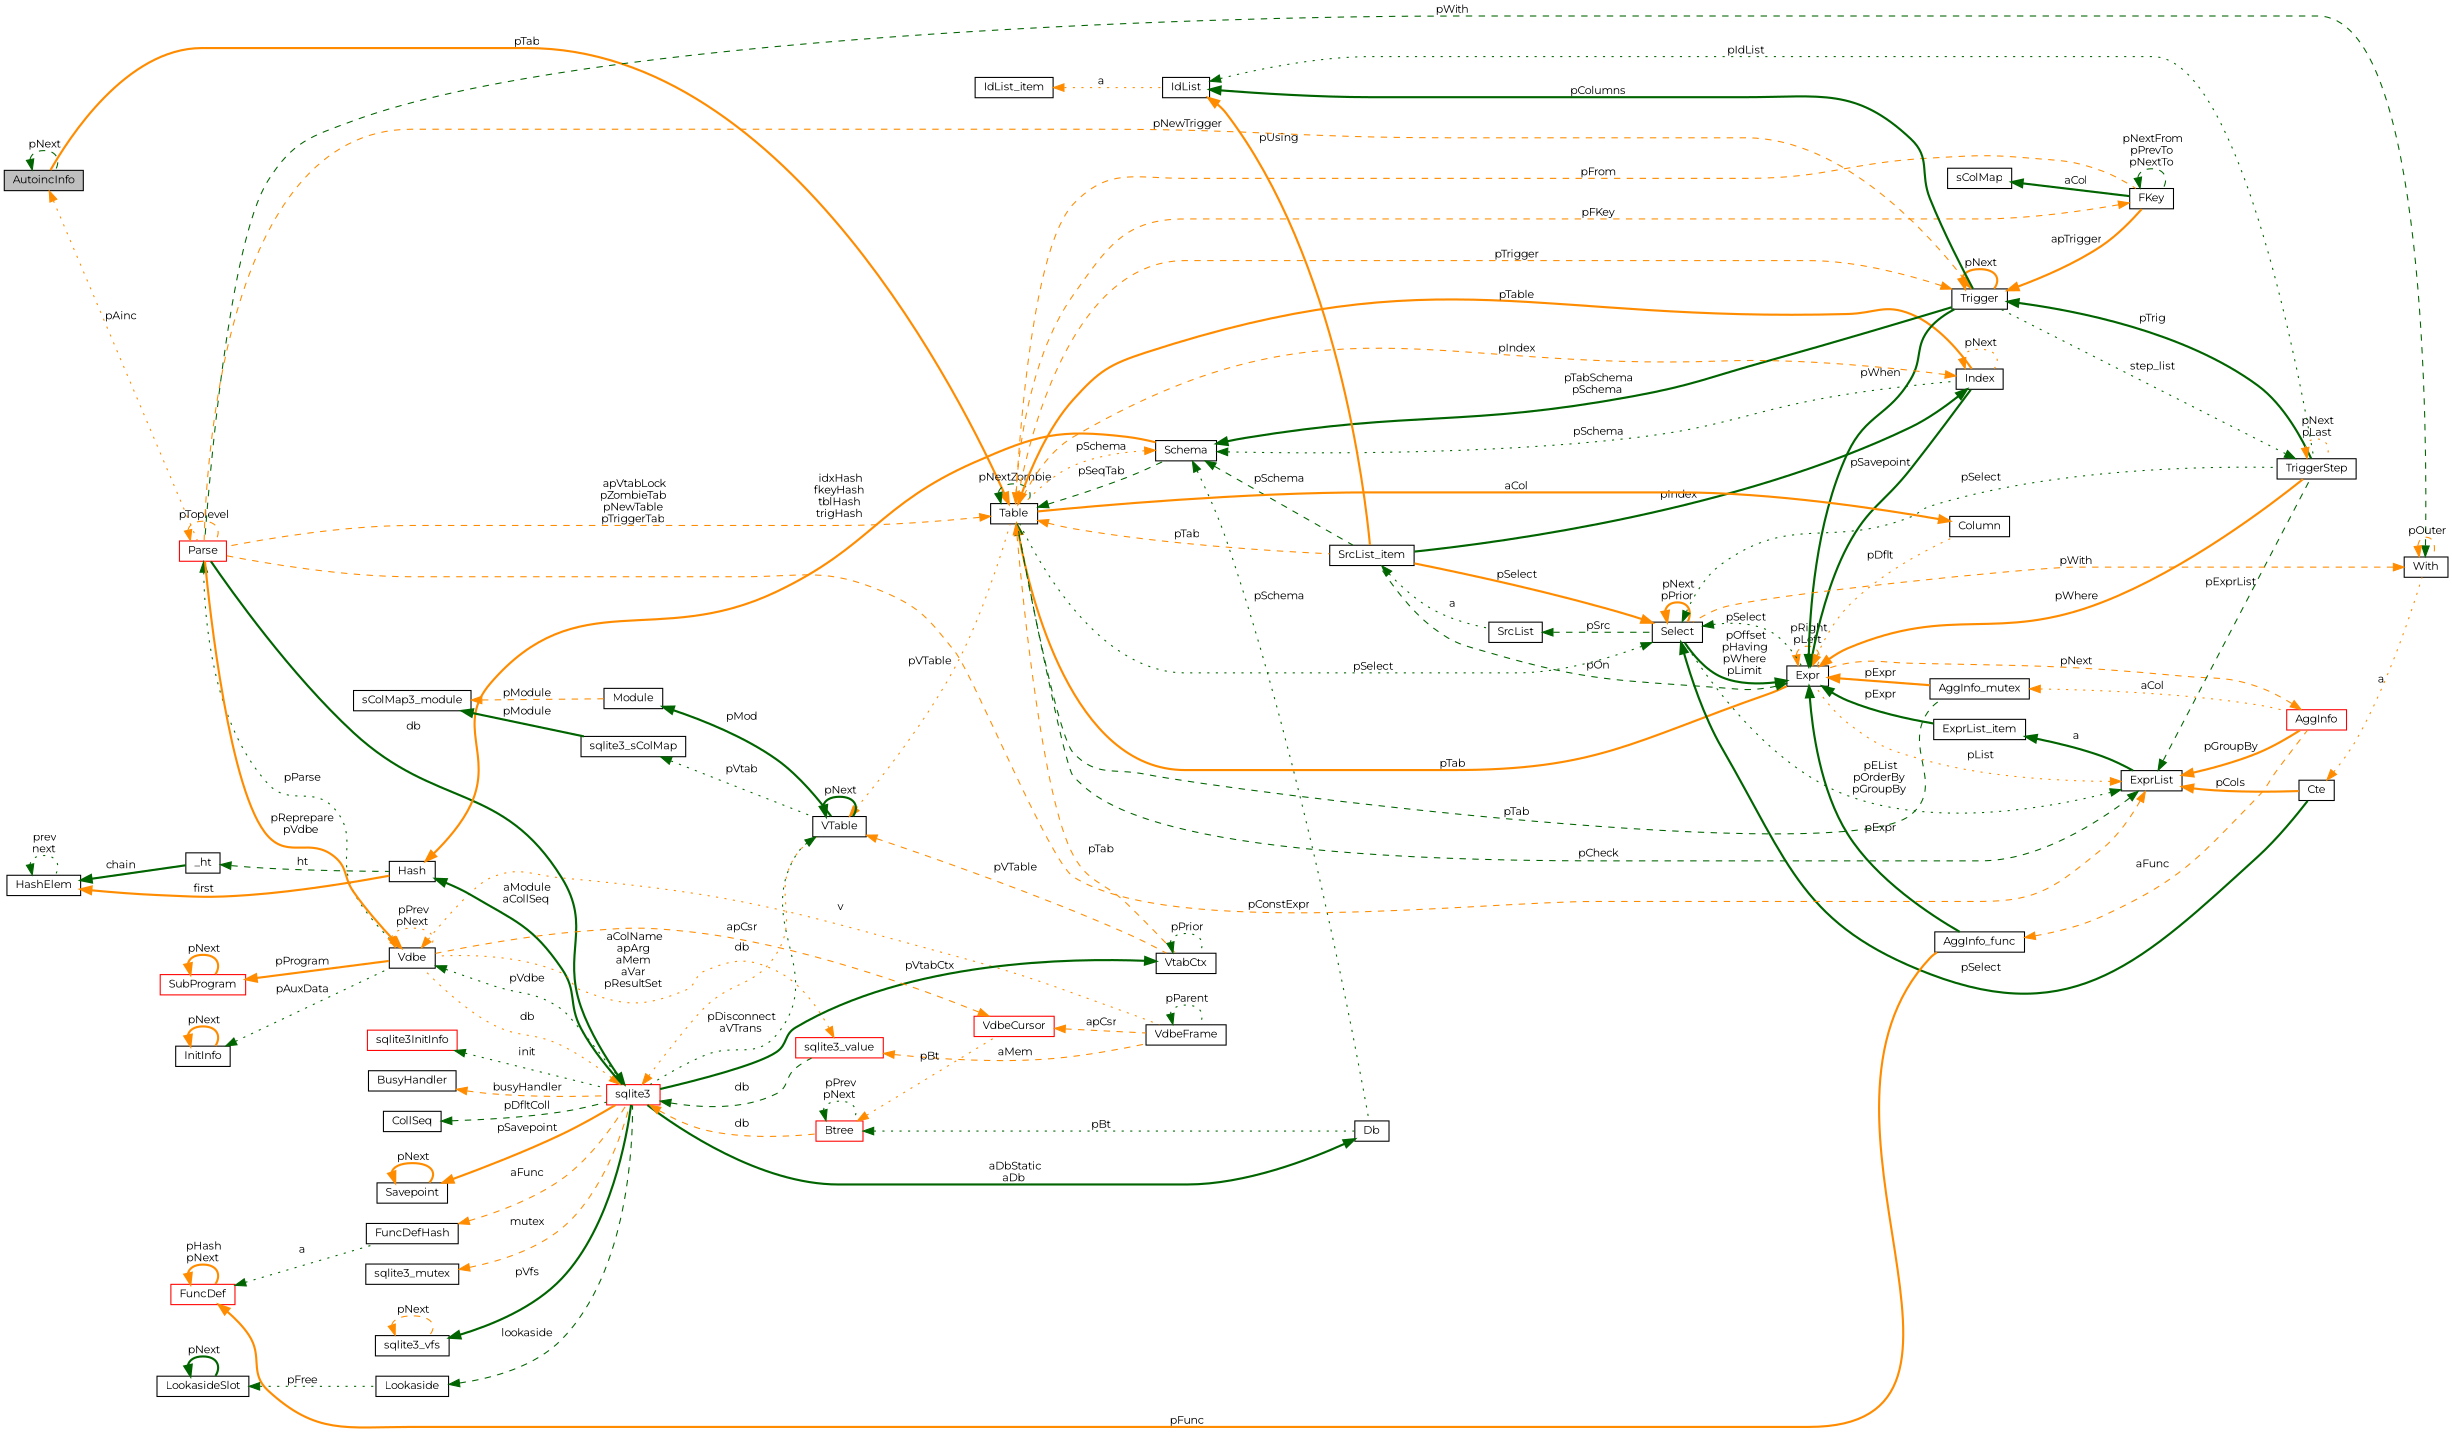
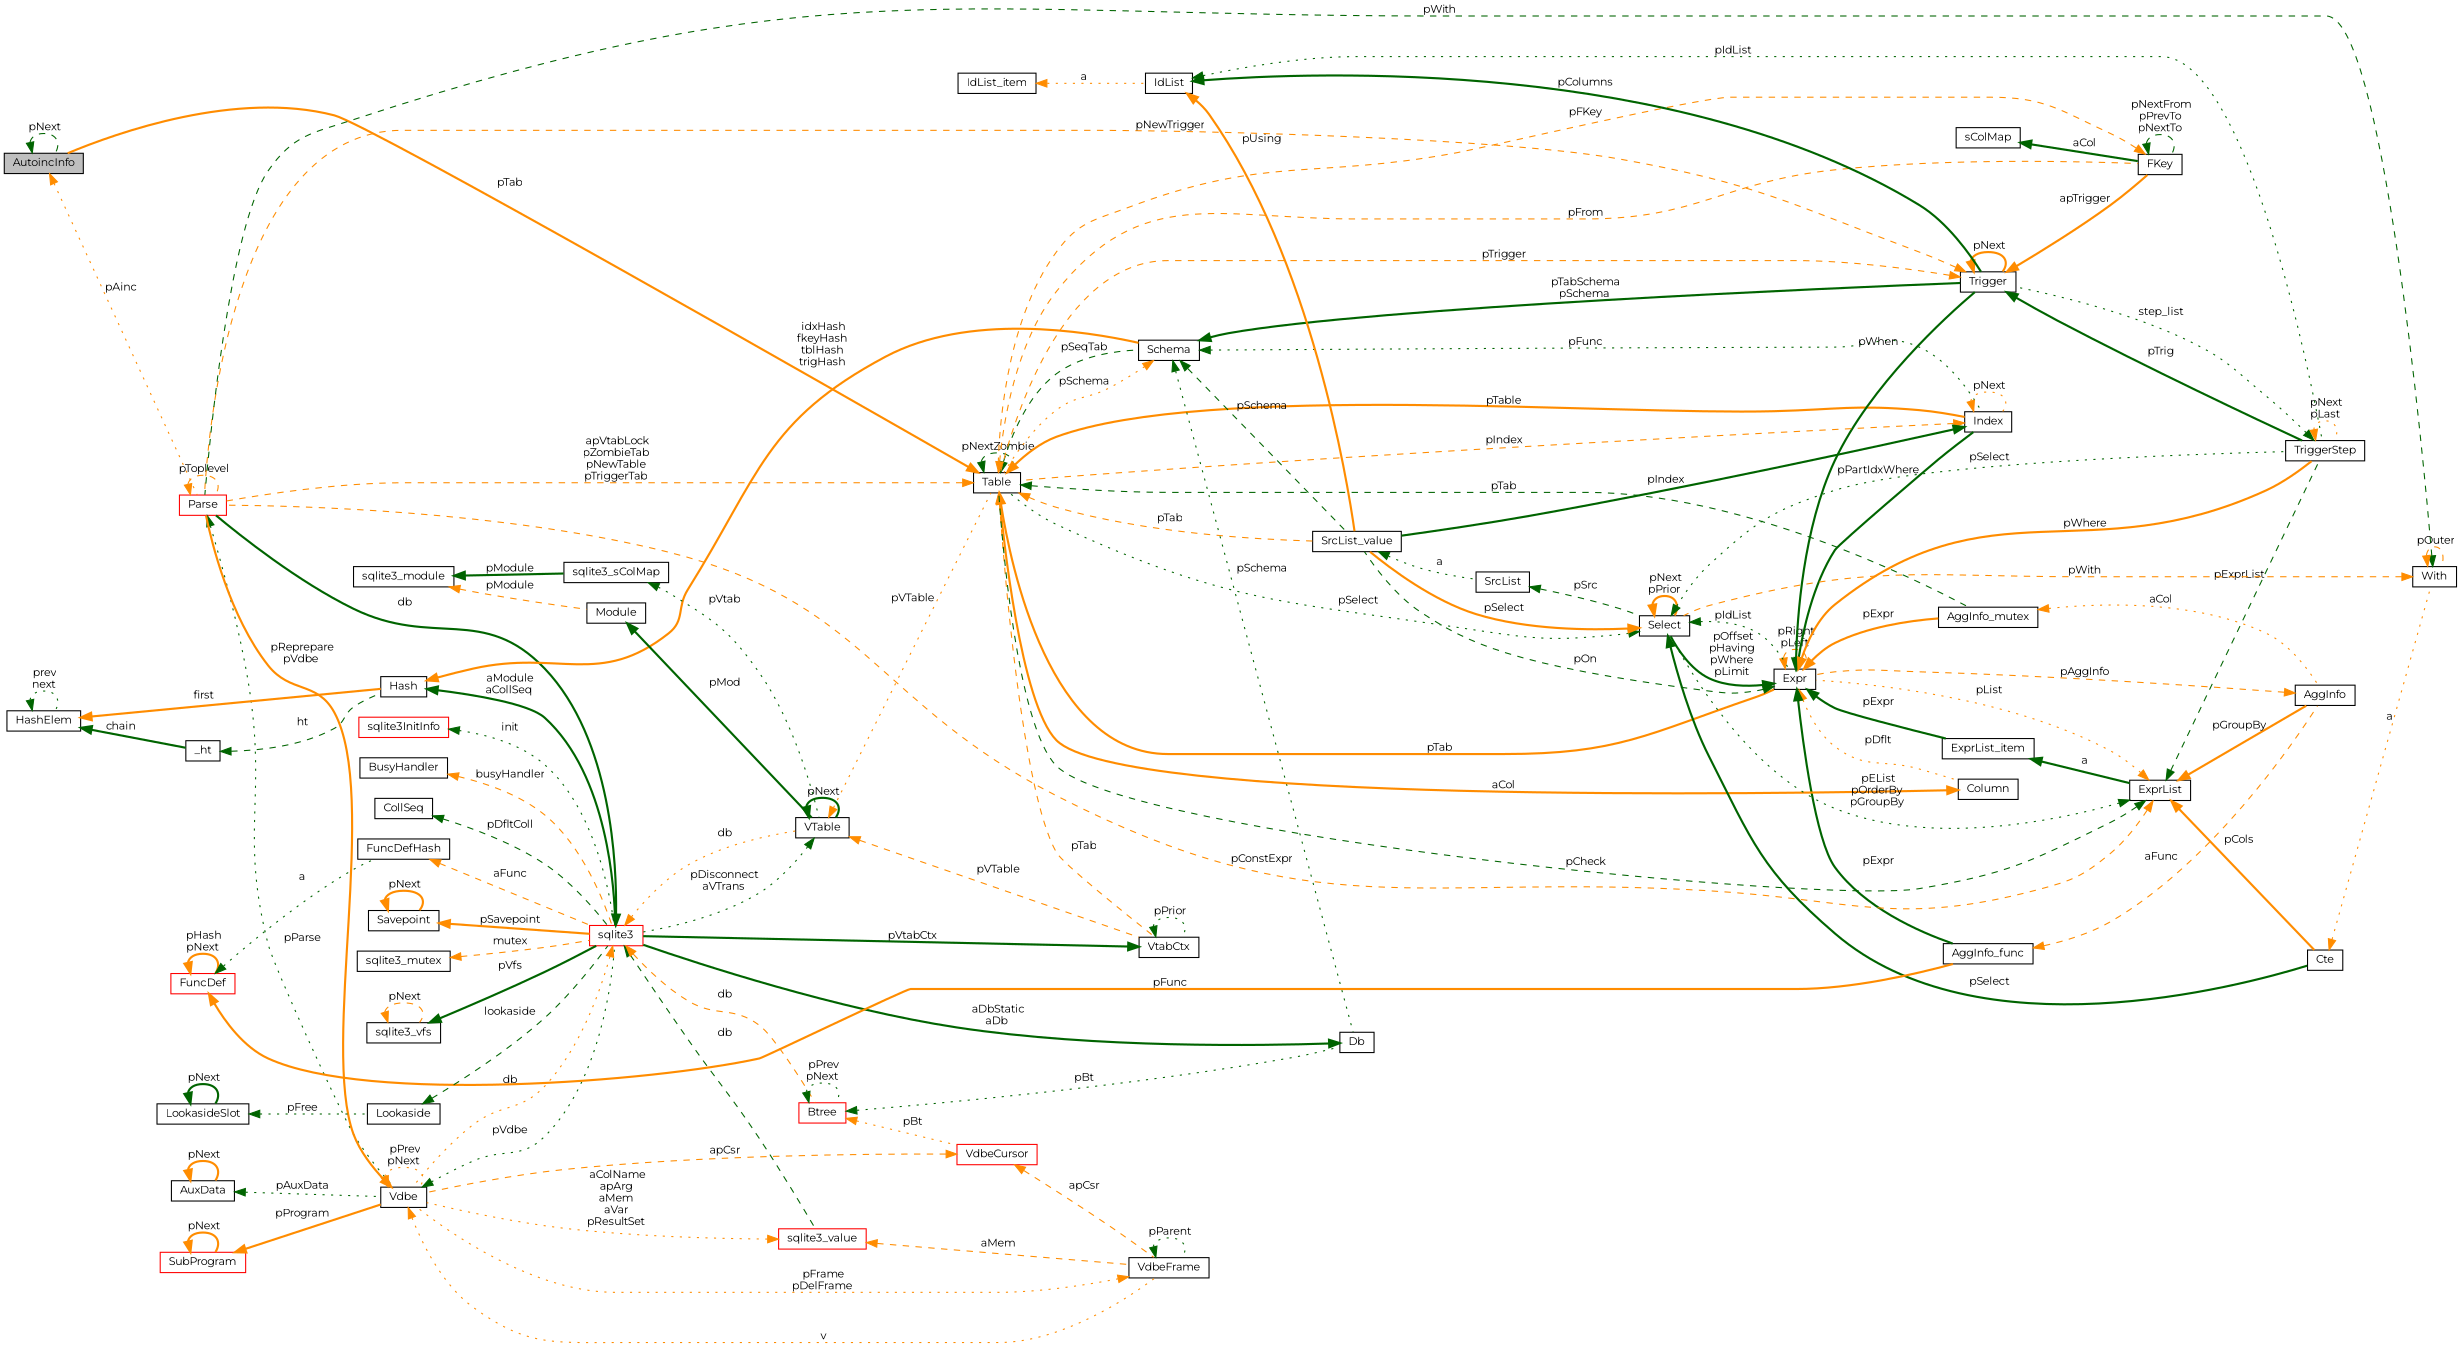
(1597, 432) -> (1584, 342)
(1879, 463) -> (1877, 470)
(1372, 555) -> (1357, 542)
(1745, 618) -> (1732, 616)
(2075, 662) -> (2084, 672)
(412, 701) -> (404, 577)
(2317, 720) -> (2325, 695)
(203, 1056) -> (203, 1191)
none -> (758, 1292)
